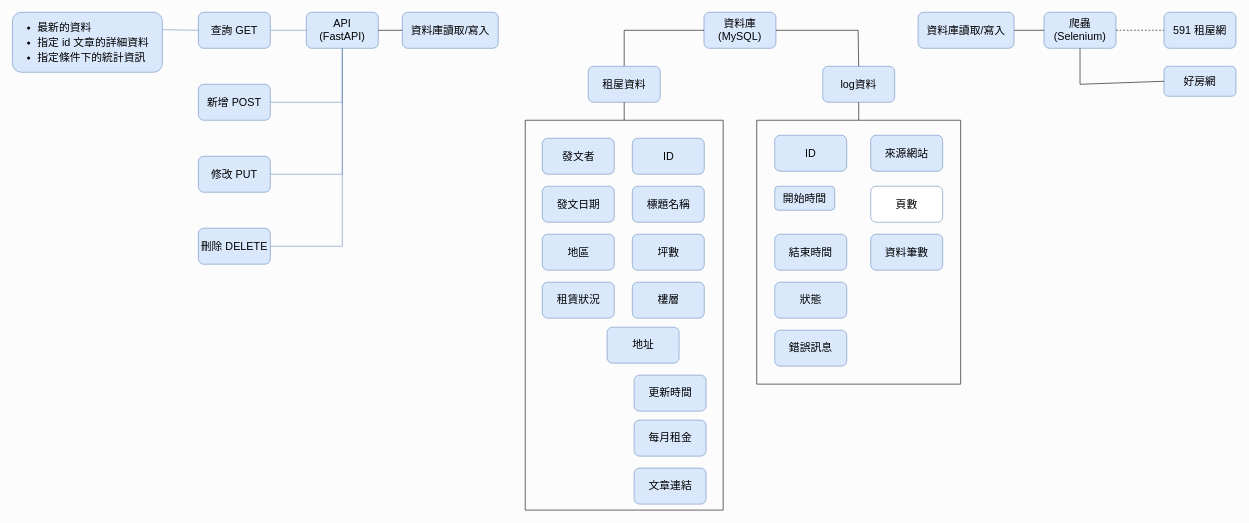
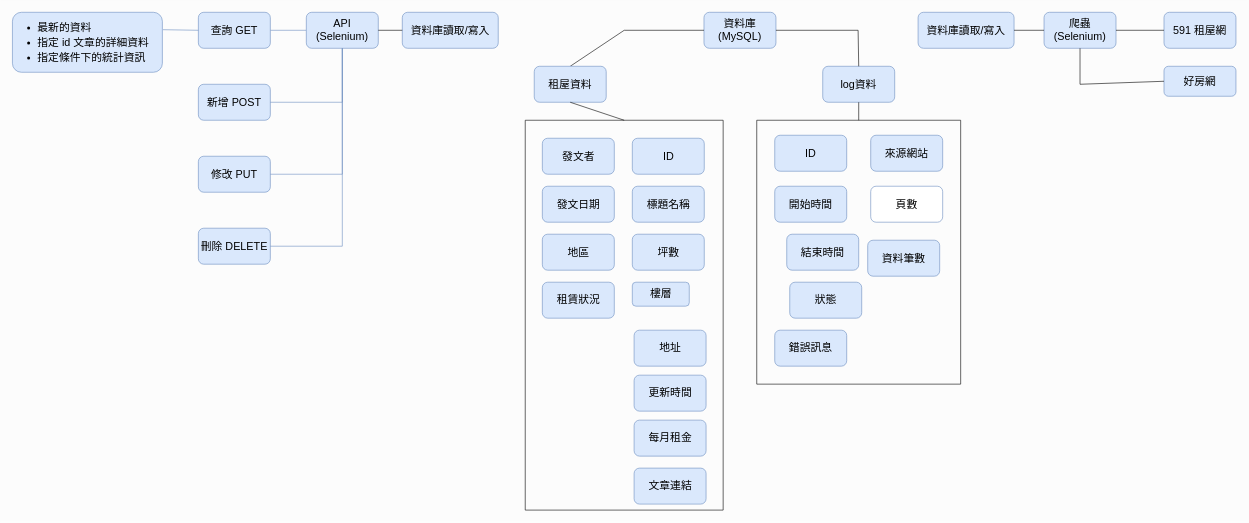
(342, 30) -> (342, 30)
(1140, 30) -> (1140, 30)
(624, 84) -> (570, 84)
(805, 198) -> (811, 204)
(811, 252) -> (823, 252)
(907, 252) -> (904, 258)
(668, 300) -> (661, 294)
(811, 300) -> (826, 300)
(643, 345) -> (670, 348)
